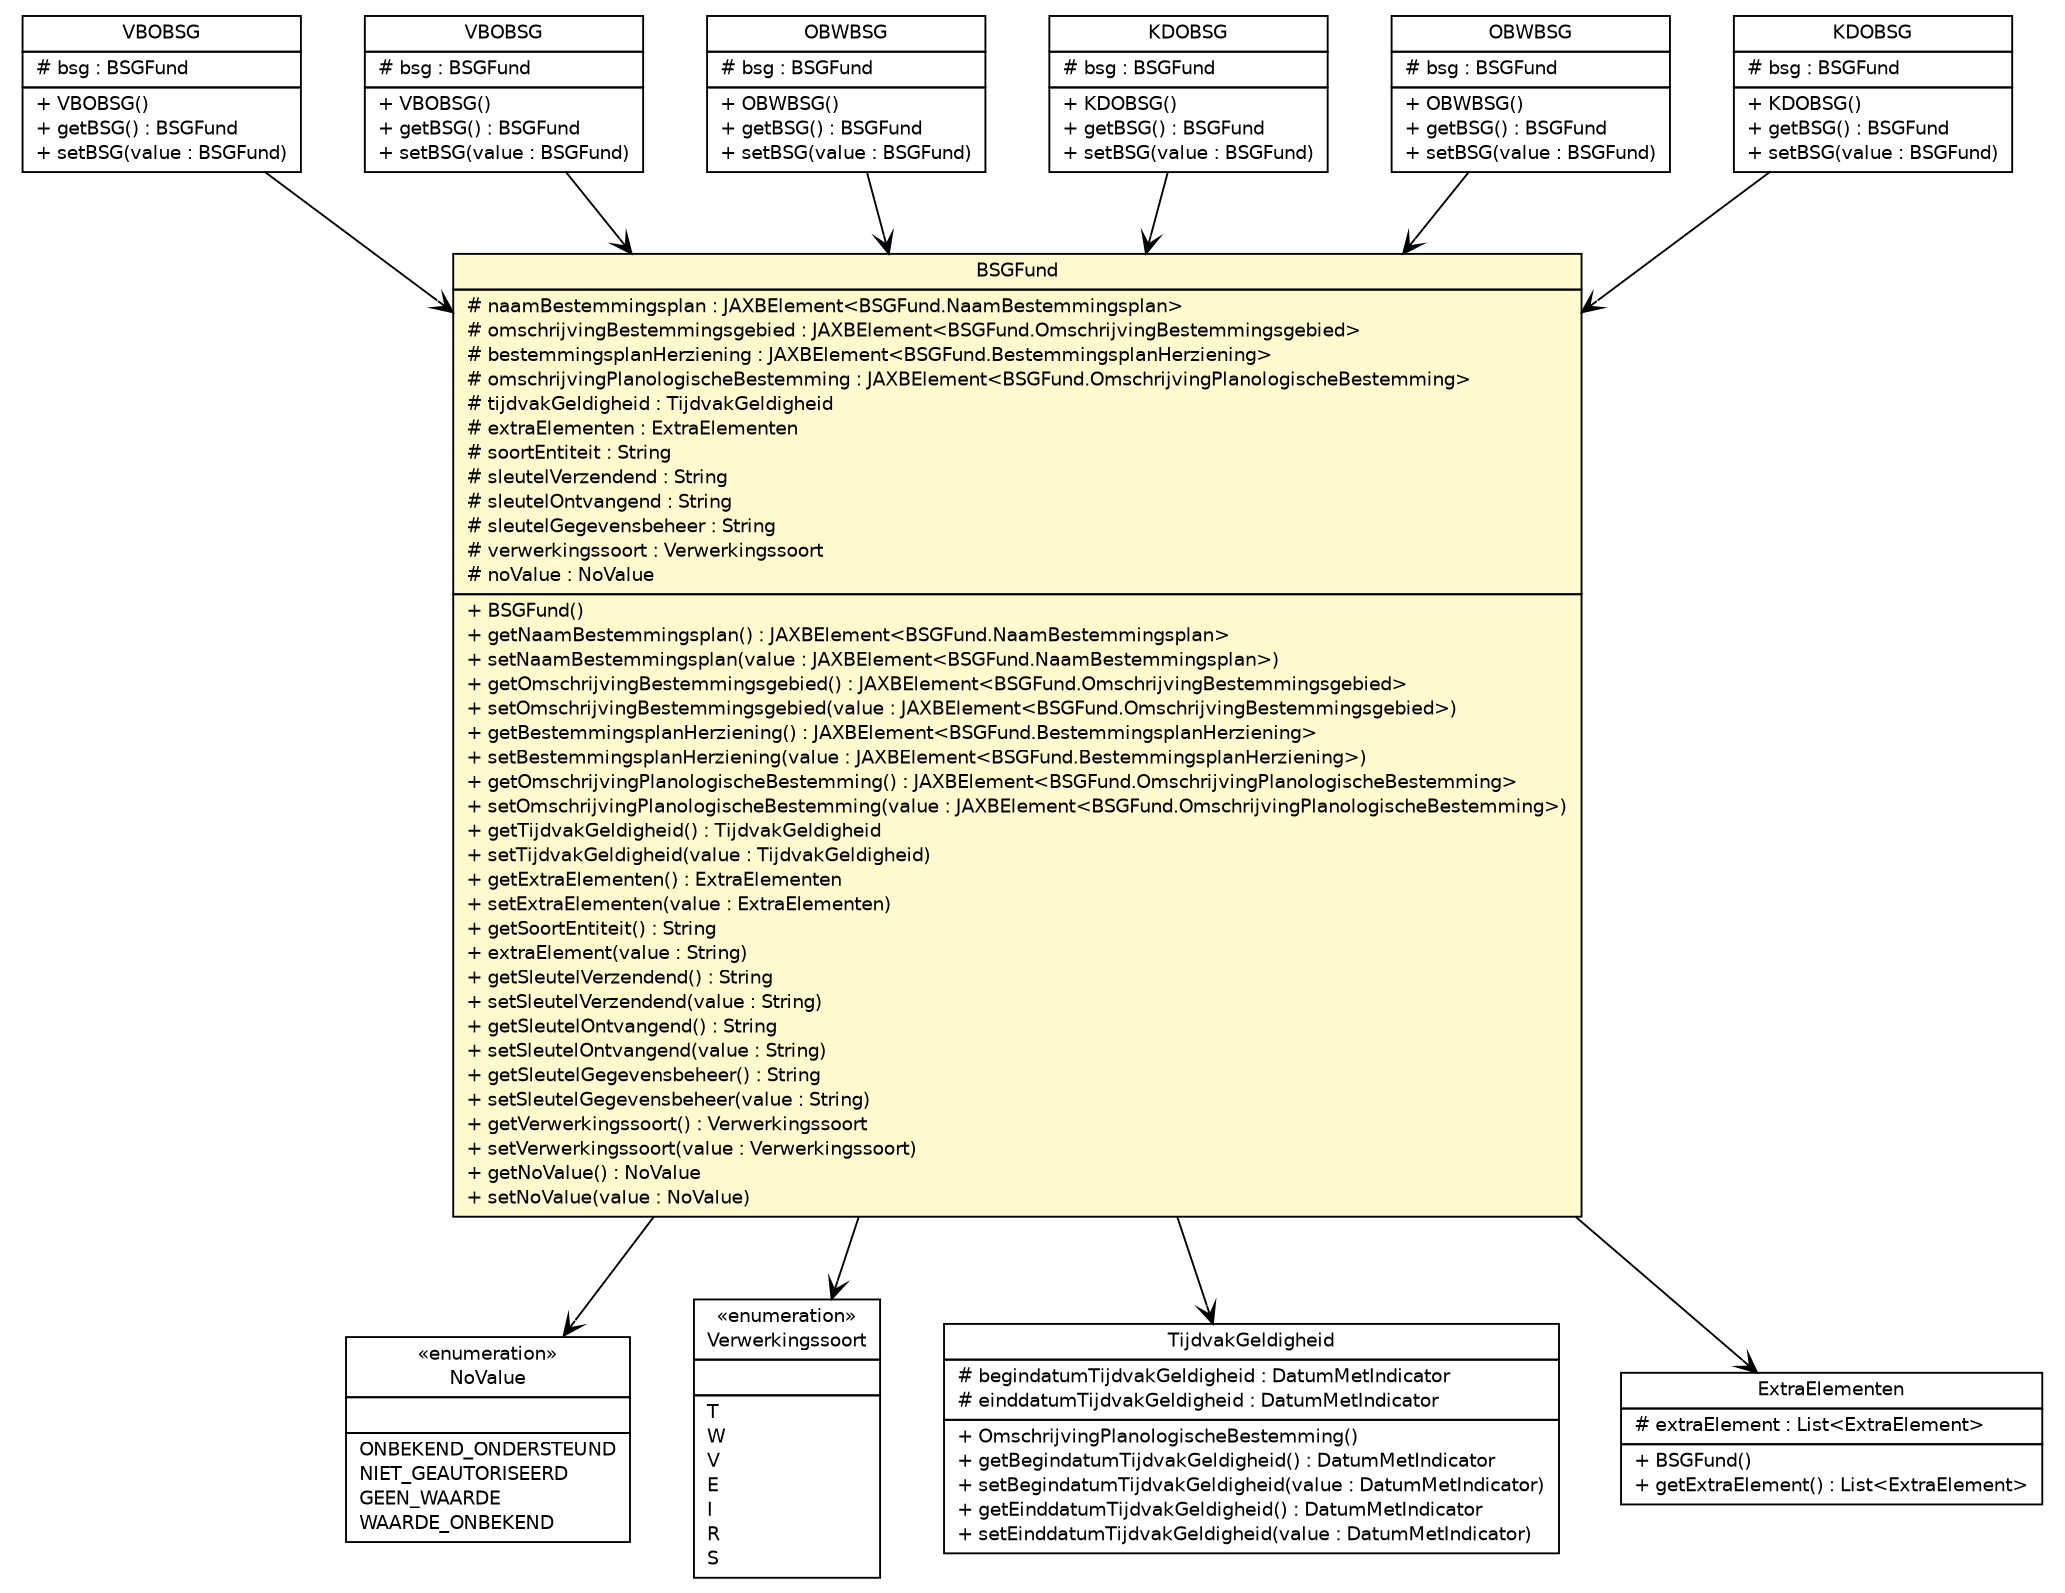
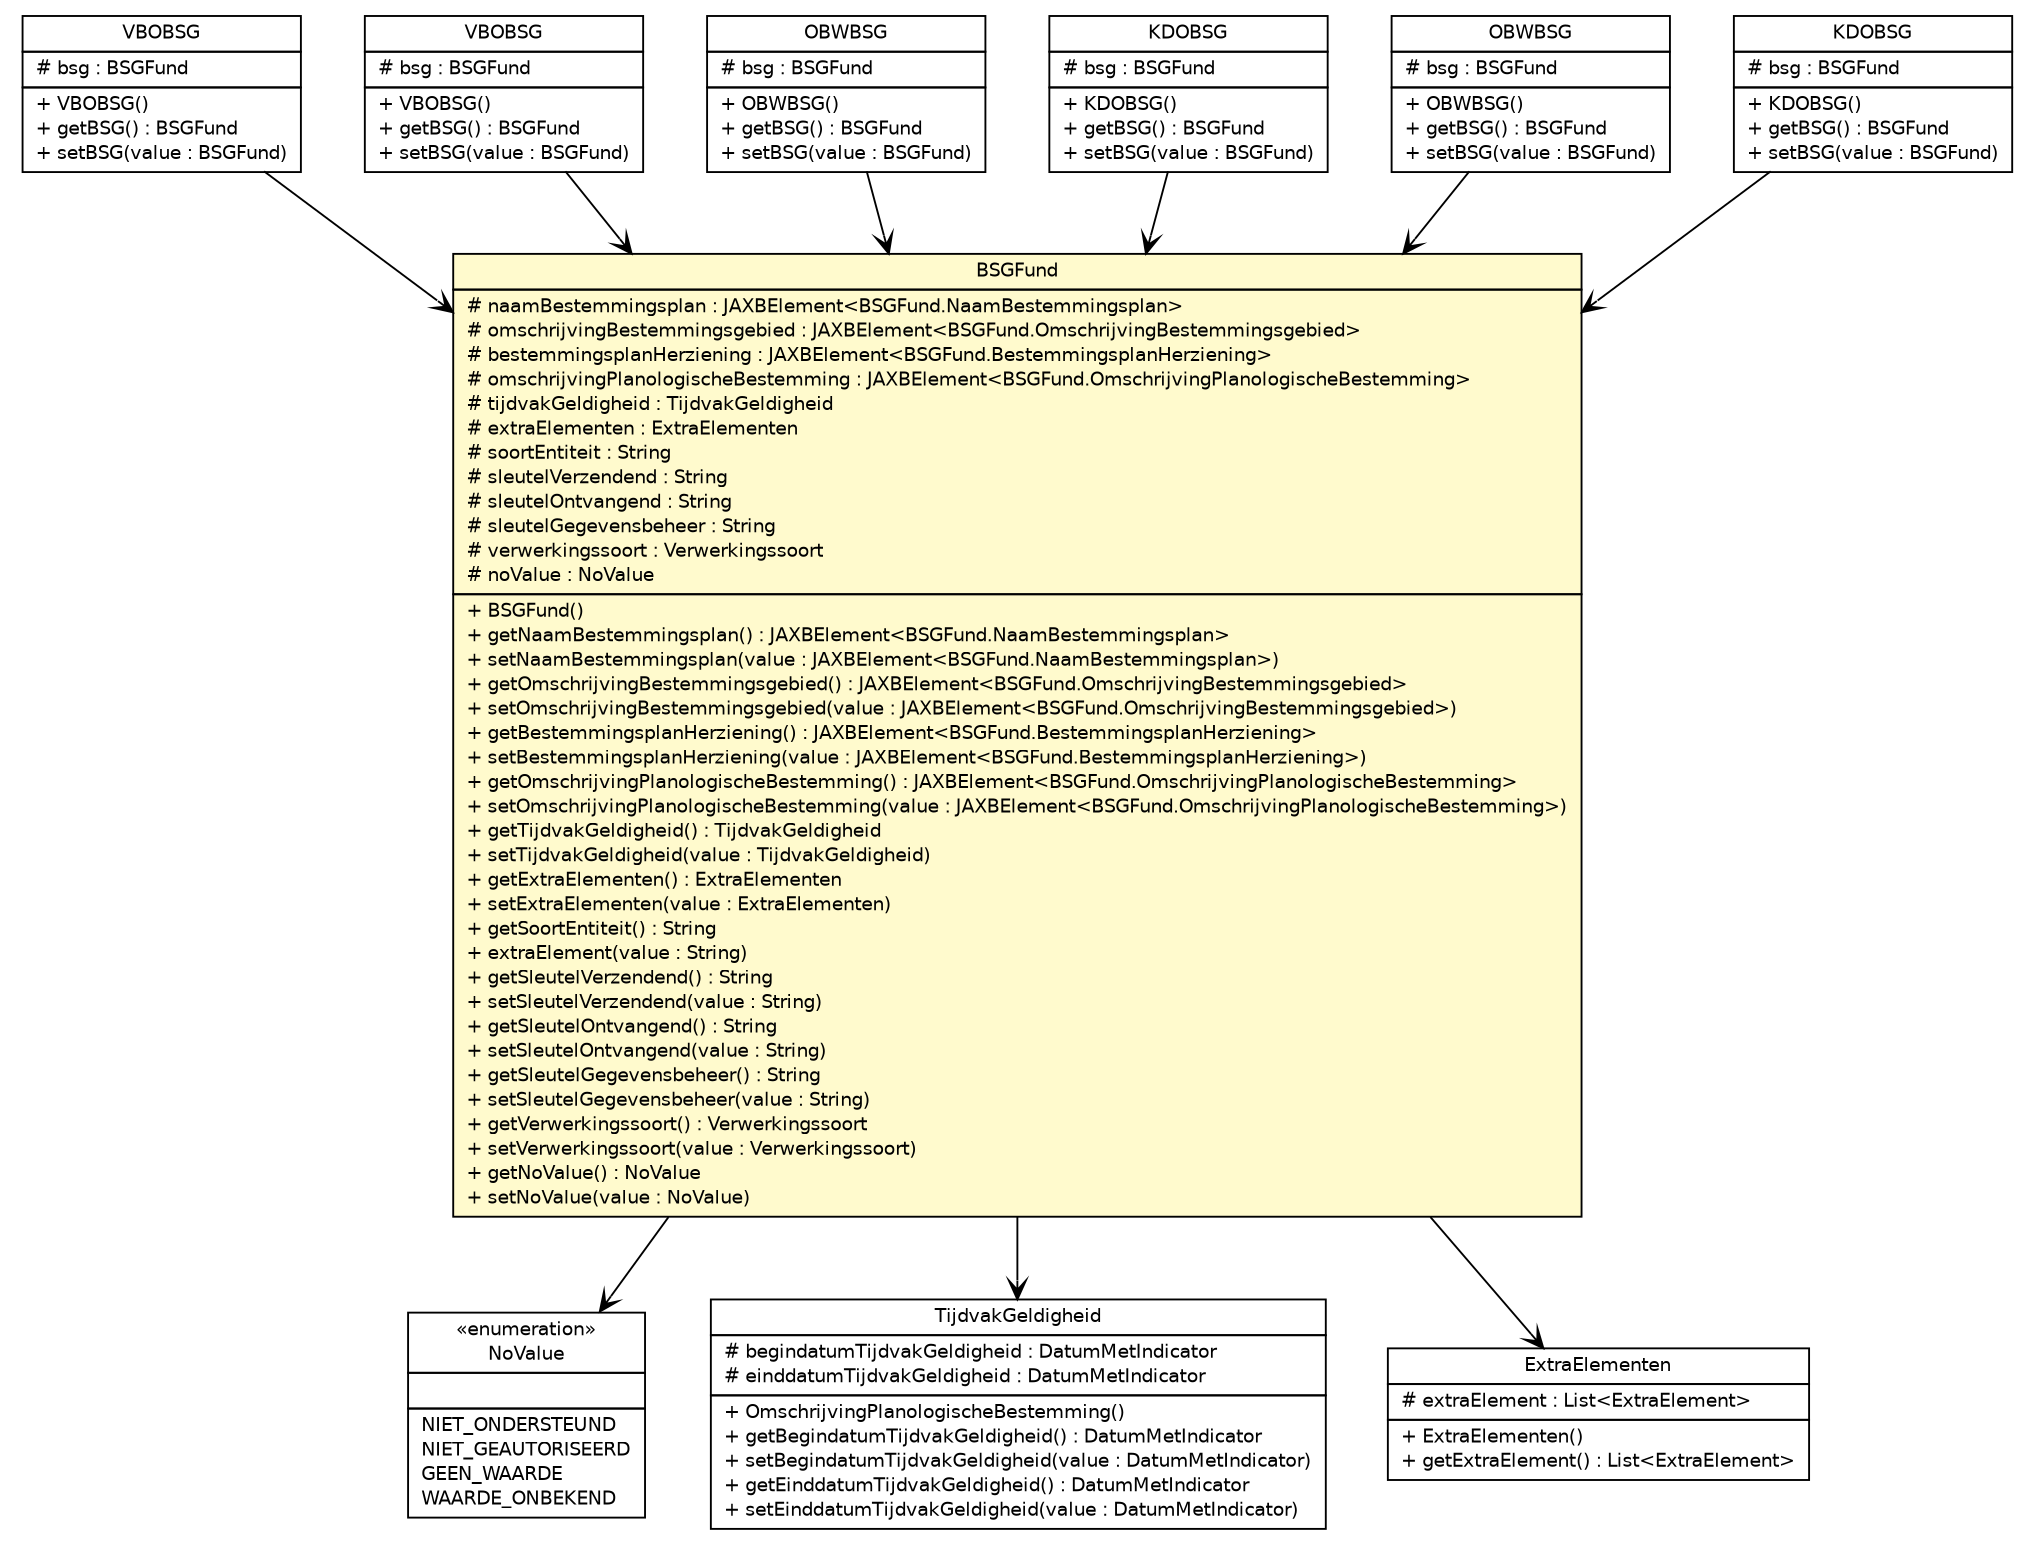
(786, 1439) -> none
(488, 1450) -> (519, 1425)
(1693, 1461) -> (1492, 1437)
